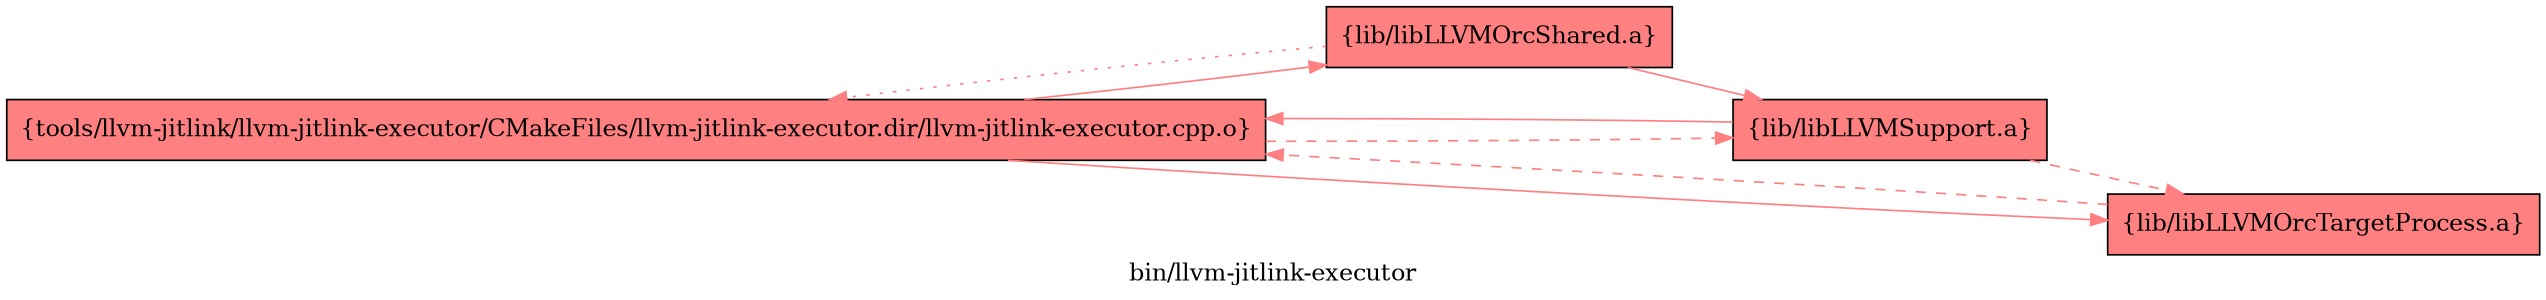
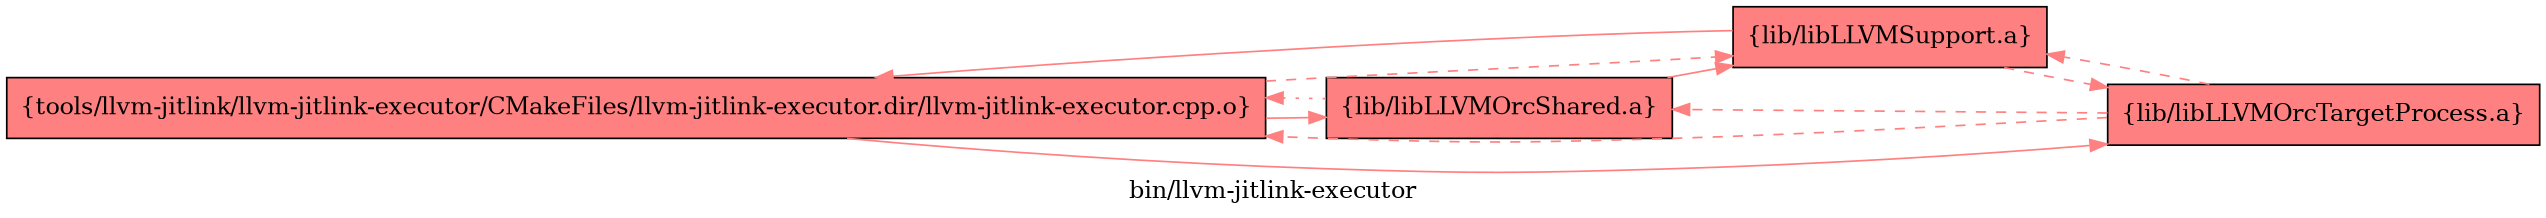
none -> (2137, 70)
none -> (1899, 111)
